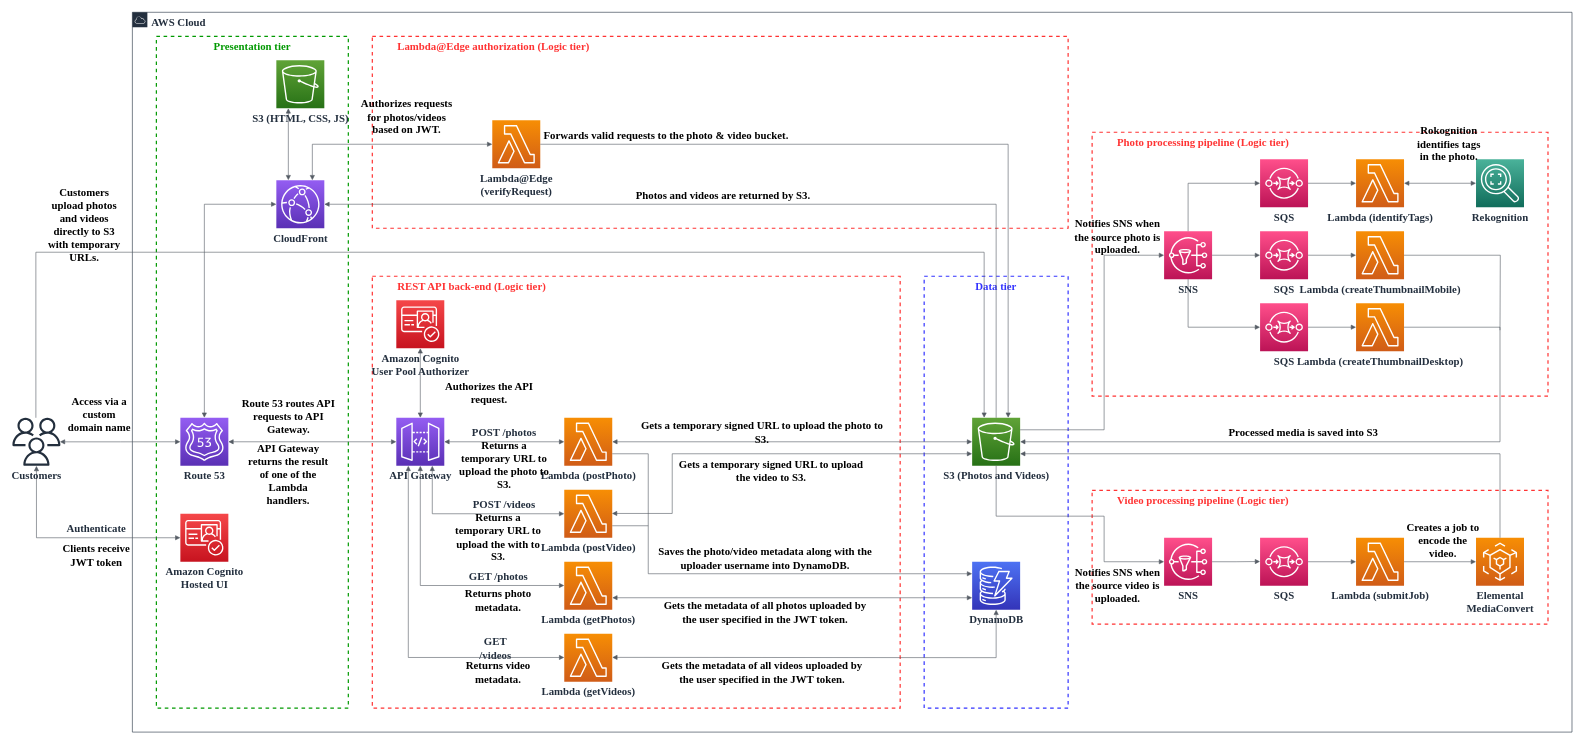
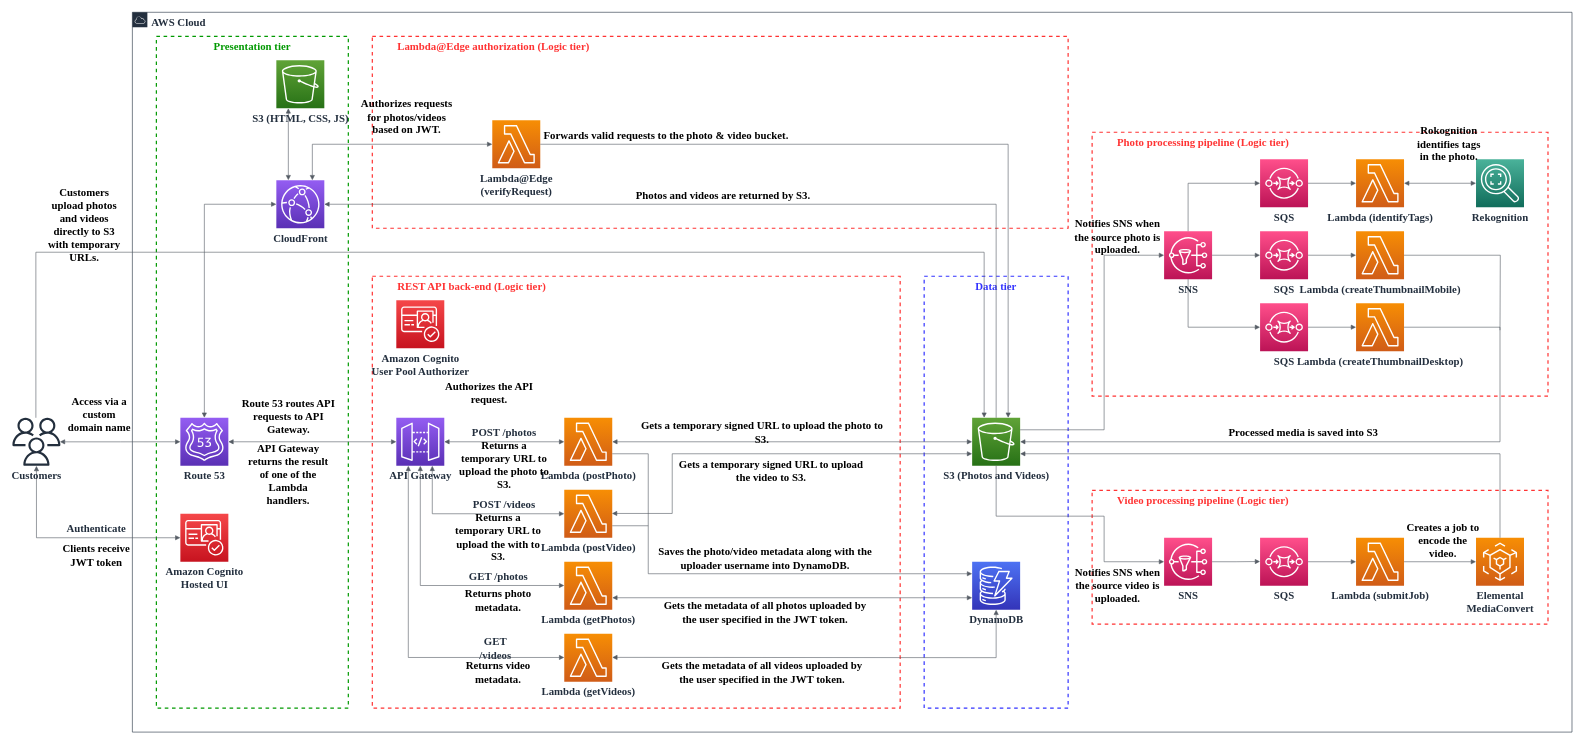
(420, 411) -> none
